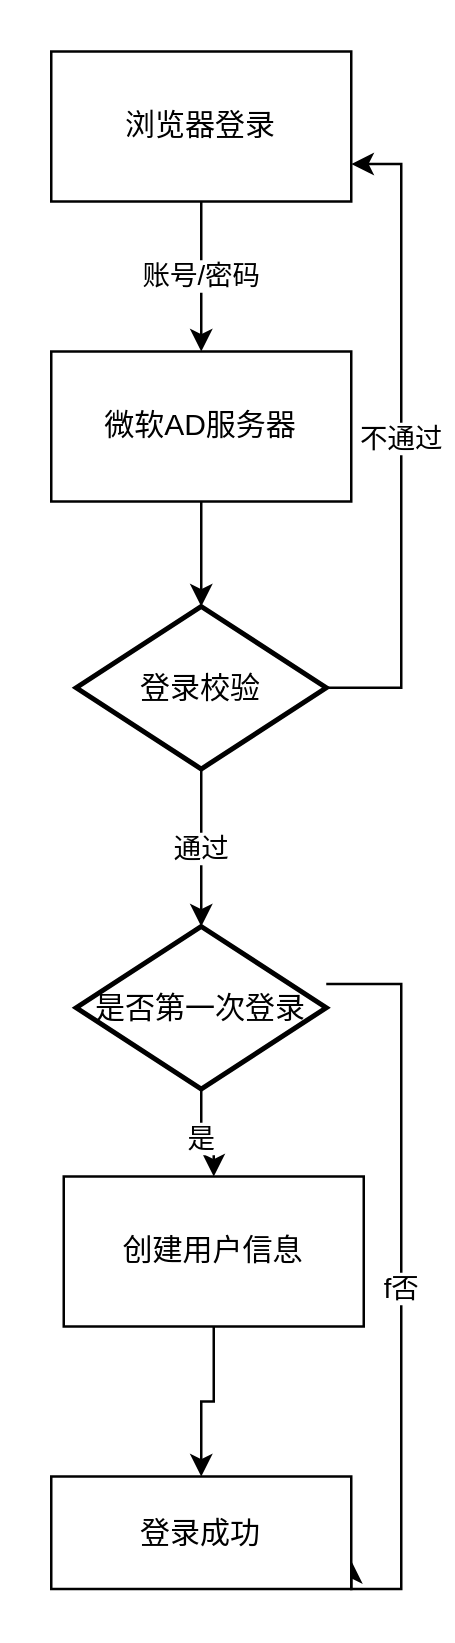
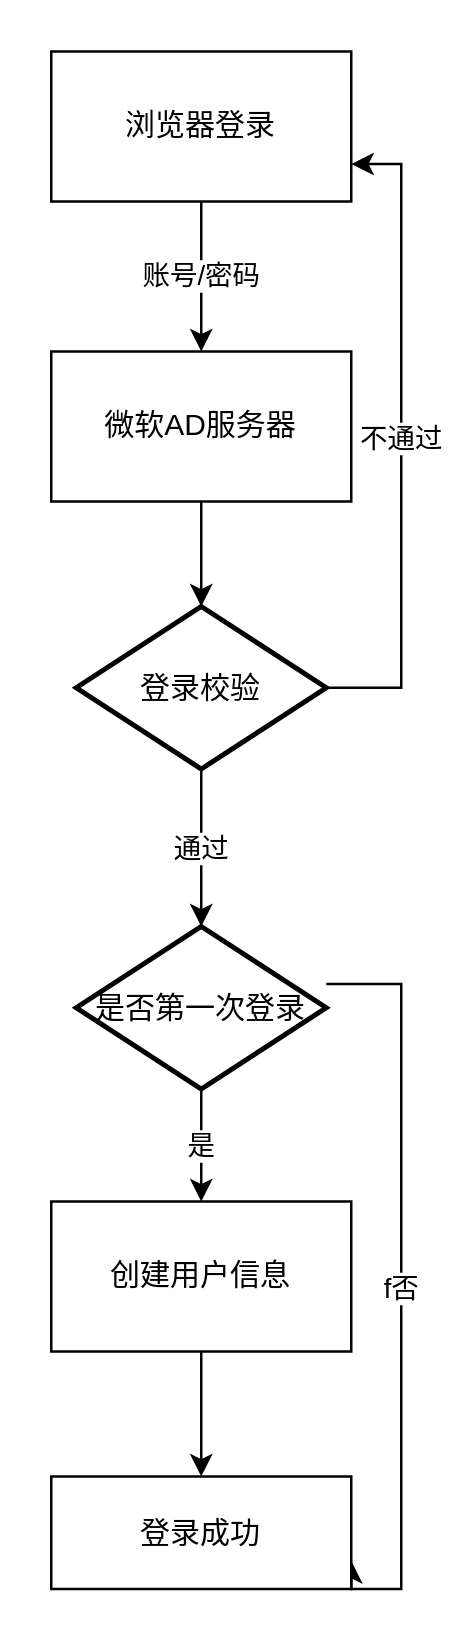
(214, 1251) -> (201, 1276)
